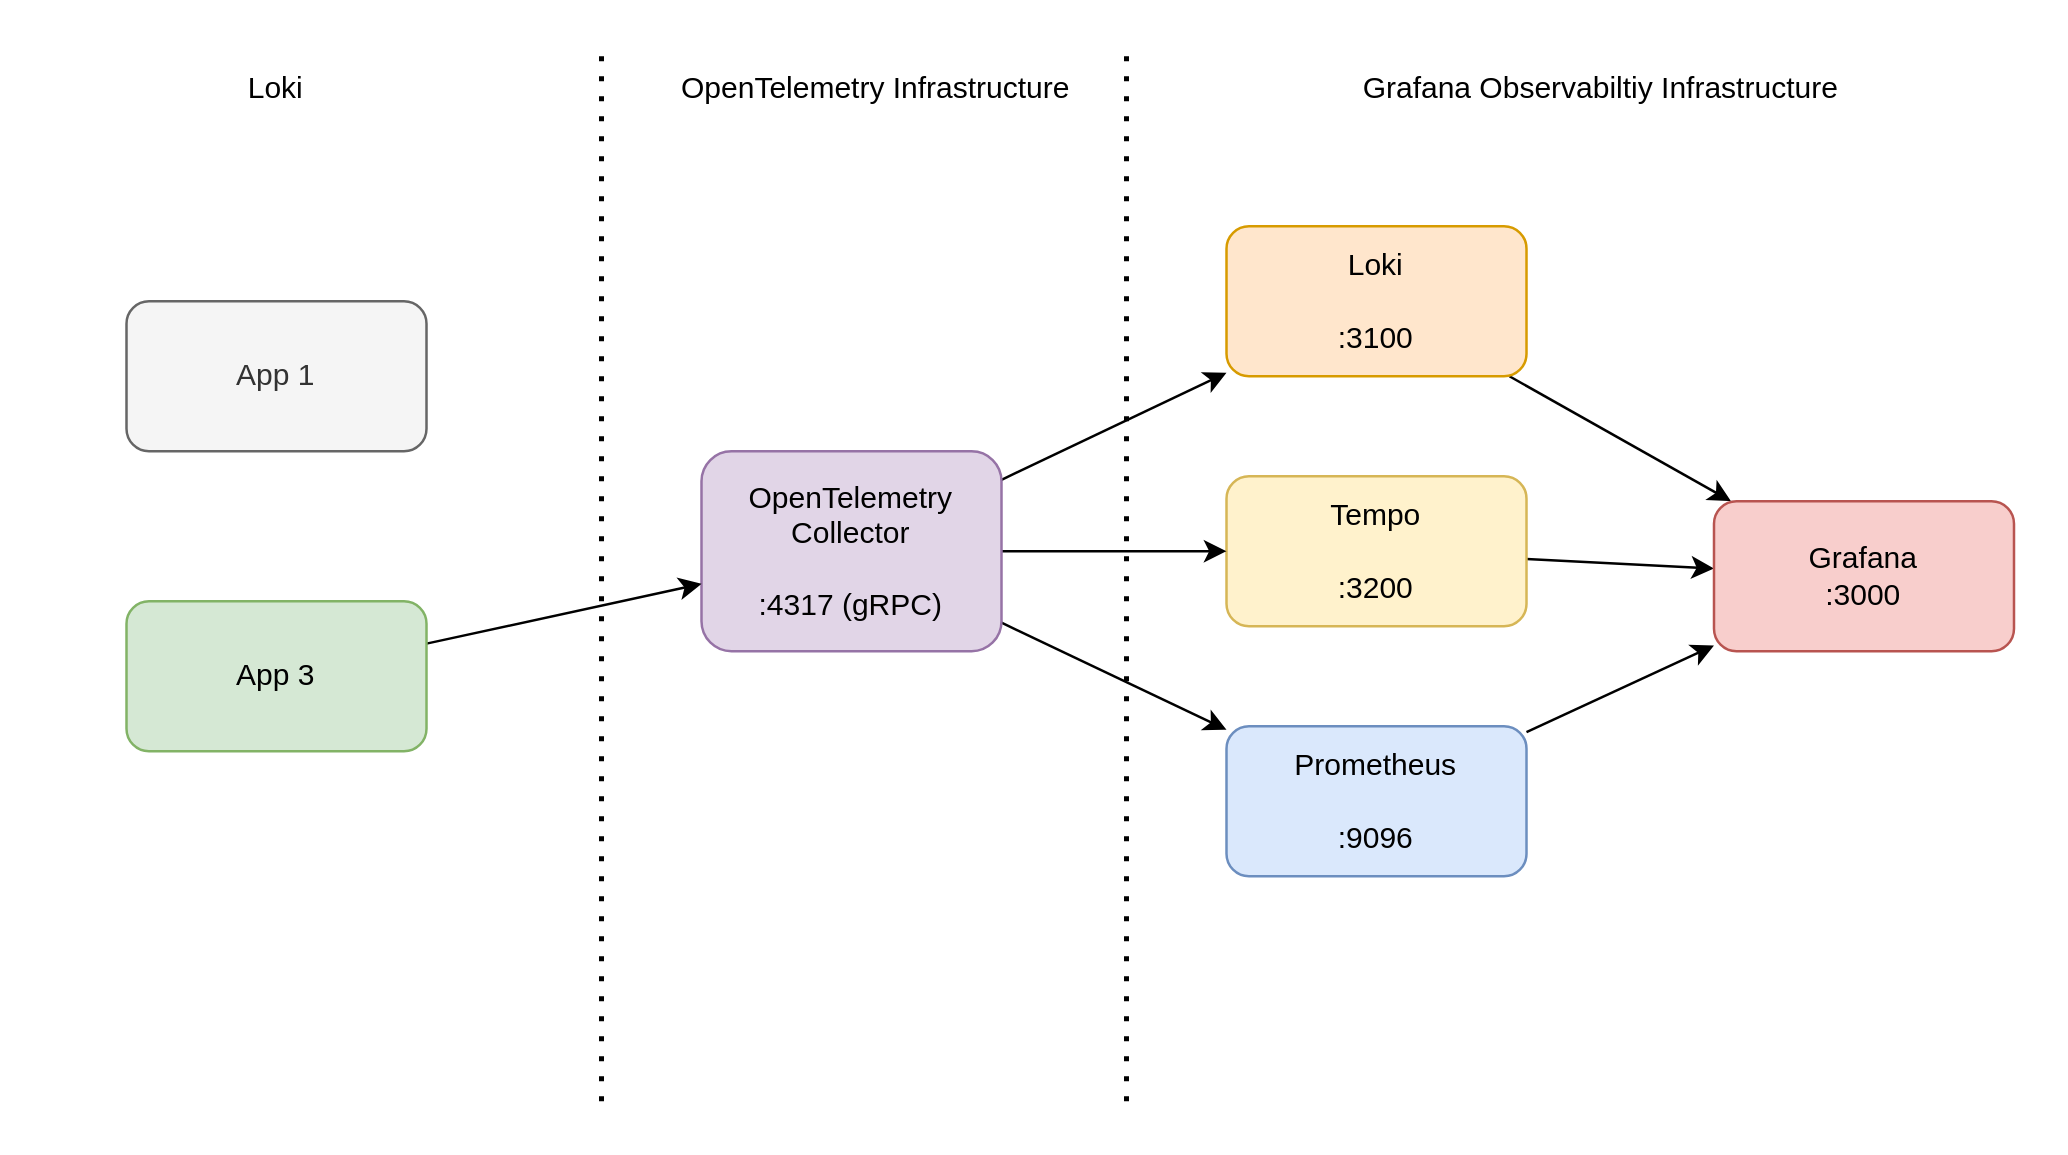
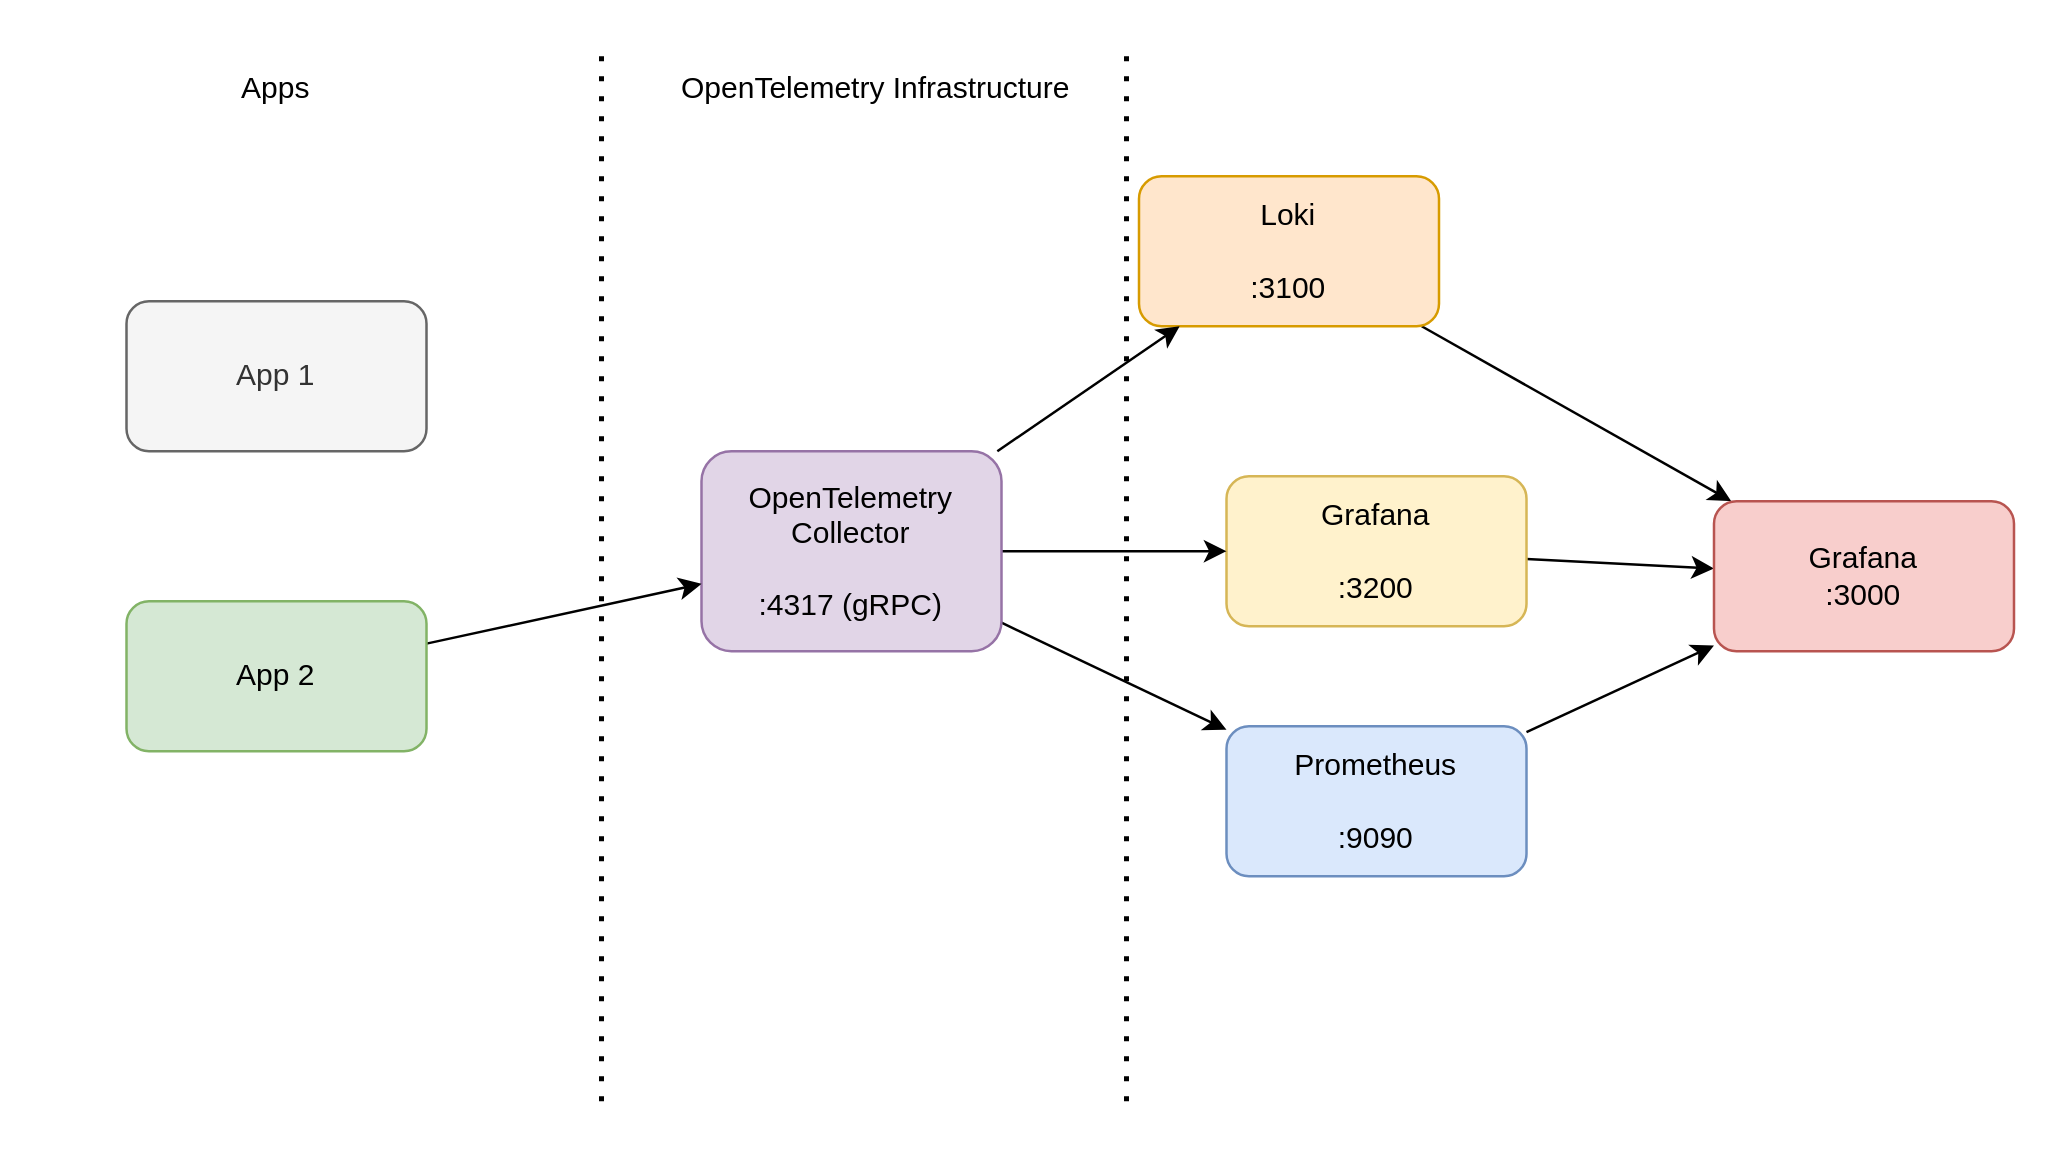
(276, 89) -> (276, 89)
(1601, 89) -> none
(1376, 301) -> (1289, 251)
(1376, 551) -> (1376, 551)
(276, 676) -> (276, 676)
(1376, 801) -> (1376, 801)
